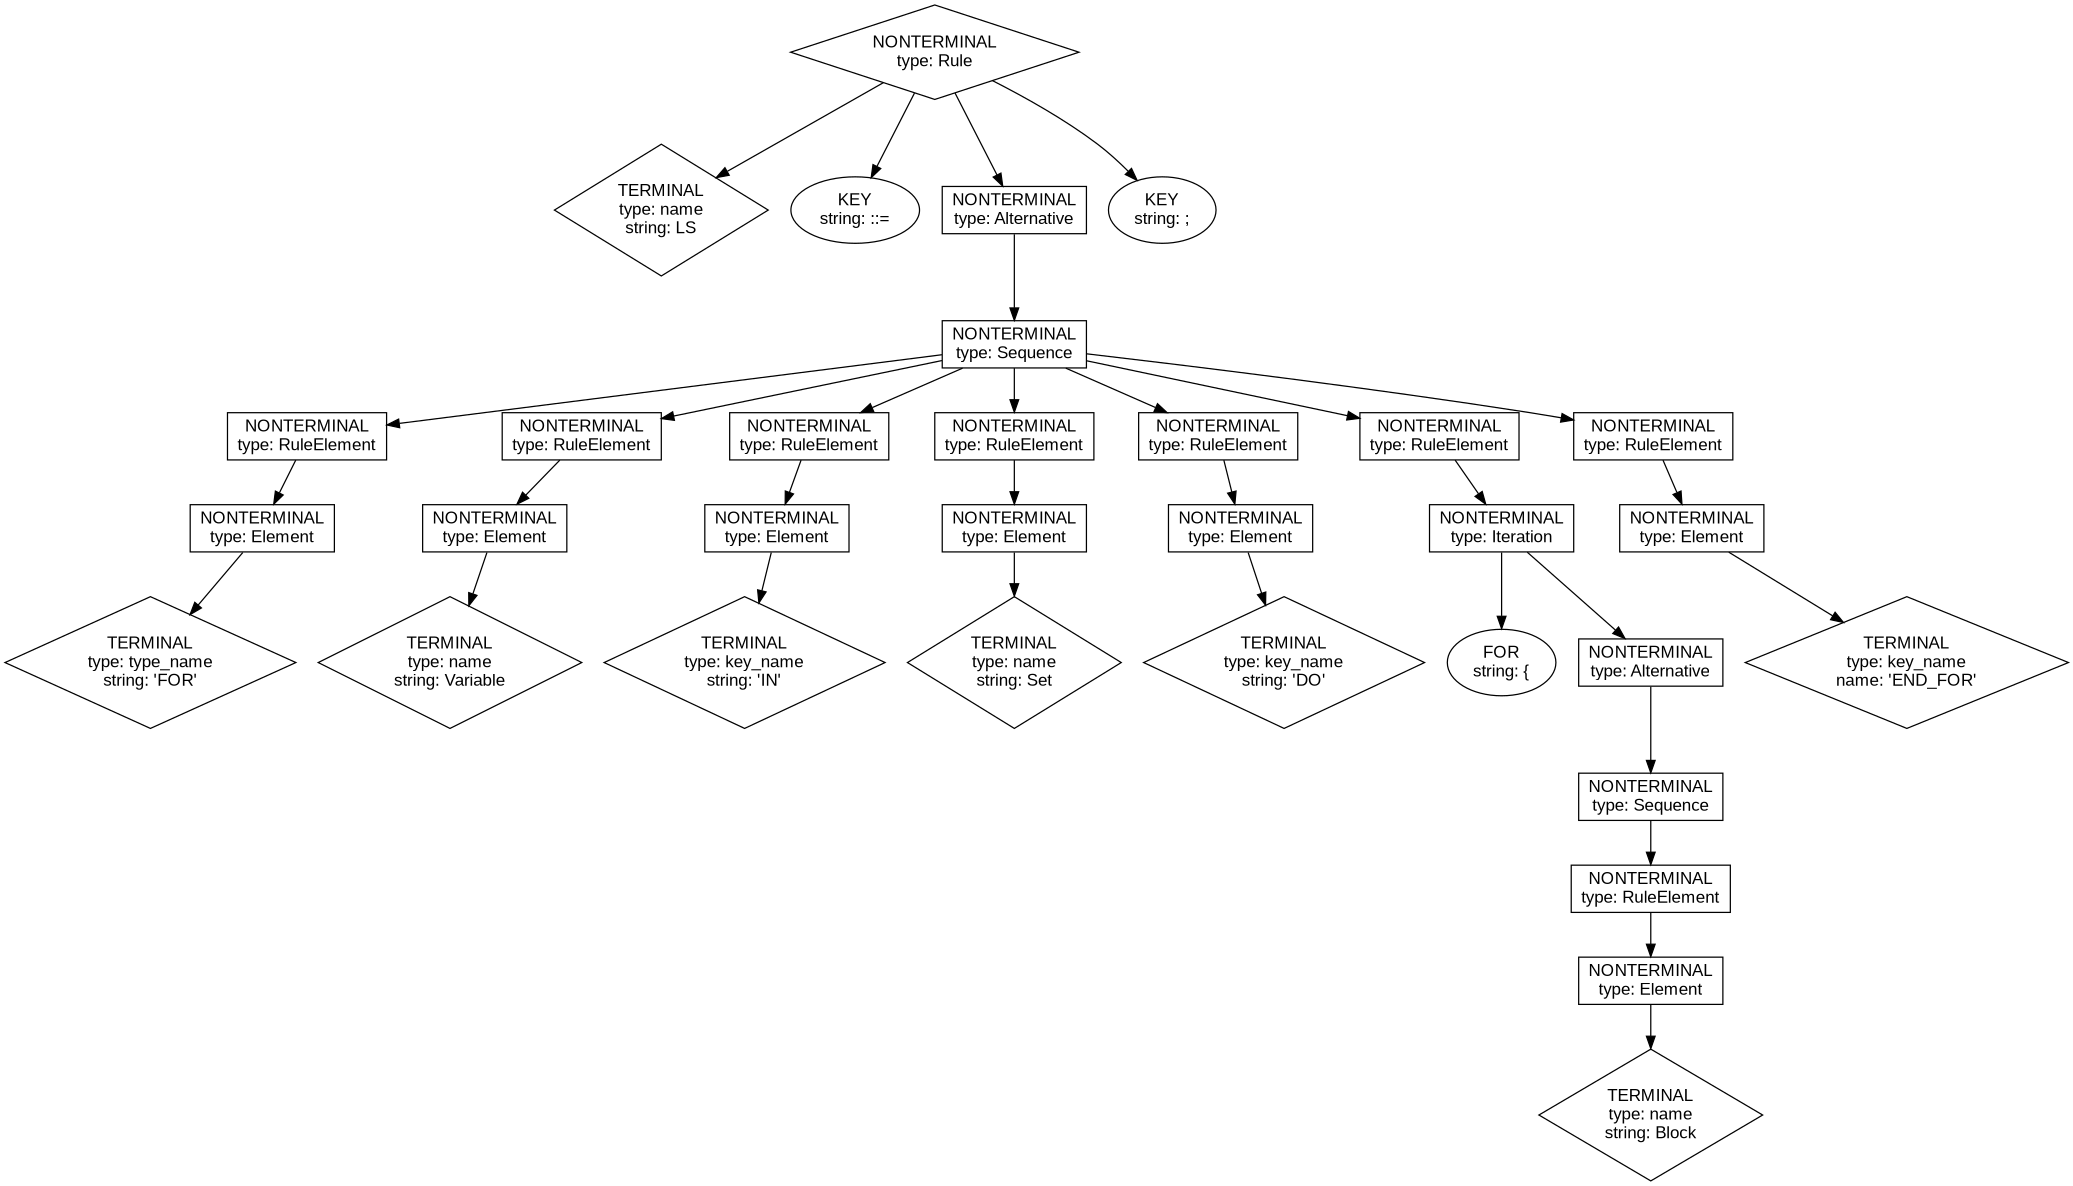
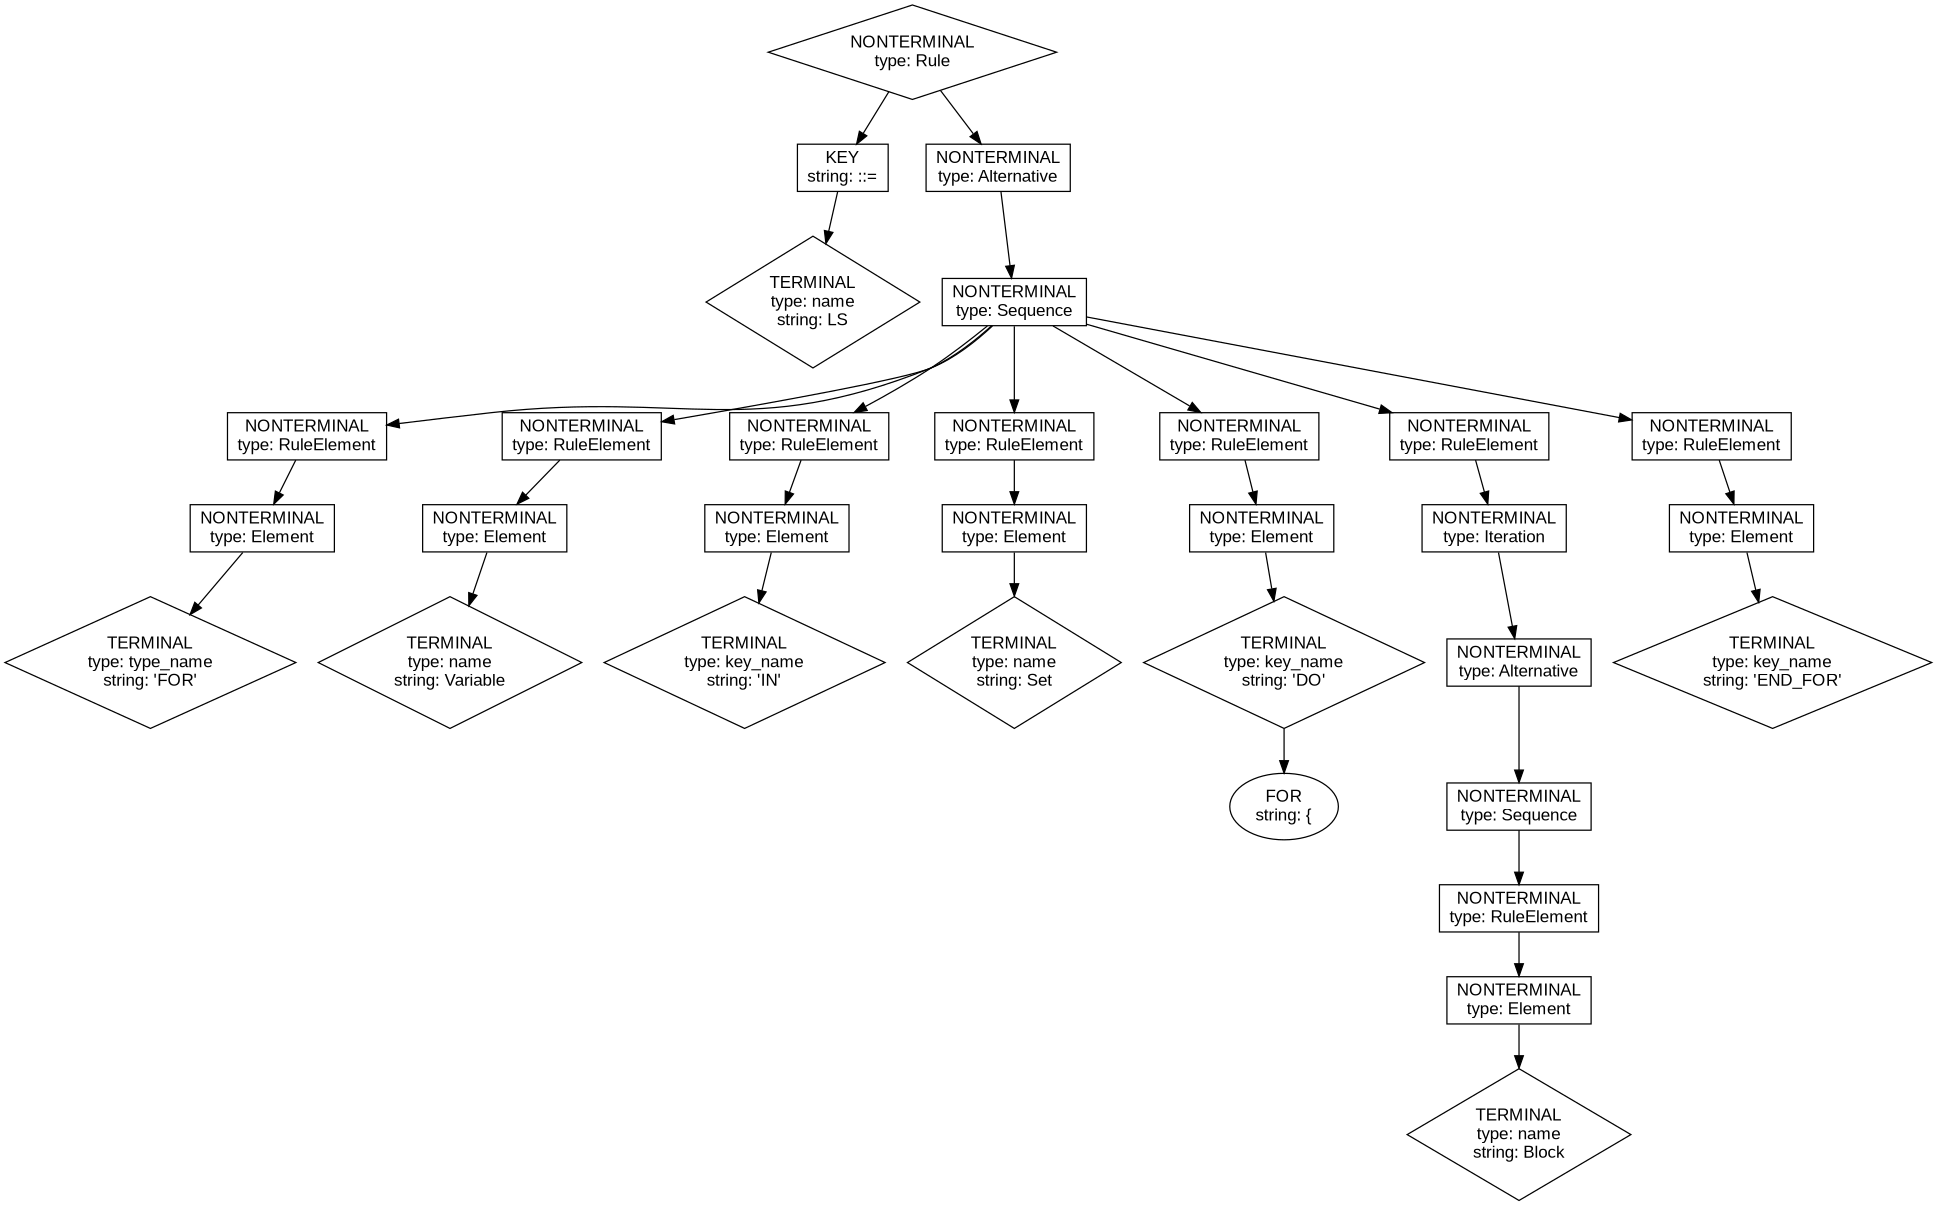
(805, 127) -> (833, 212)
(855, 210) -> (843, 168)
(1162, 210) -> none
(1502, 584) -> (1284, 745)
(1907, 663) -> (1773, 663)
